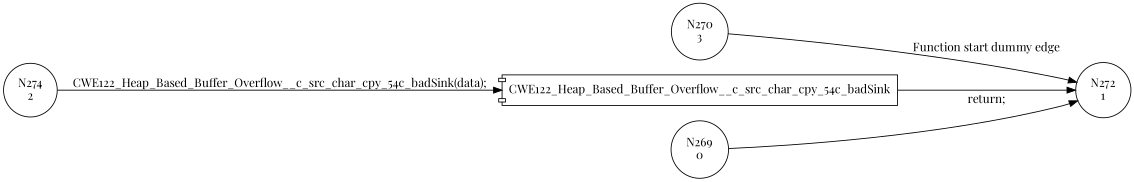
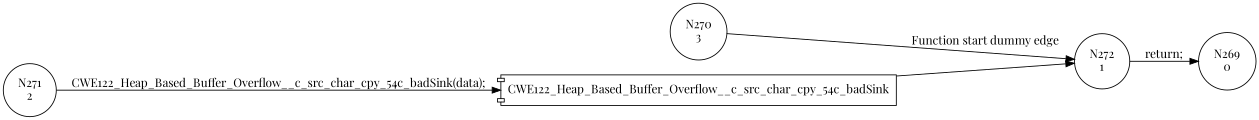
(30, 90) -> (30, 90)
(900, 134) -> (1160, 61)
